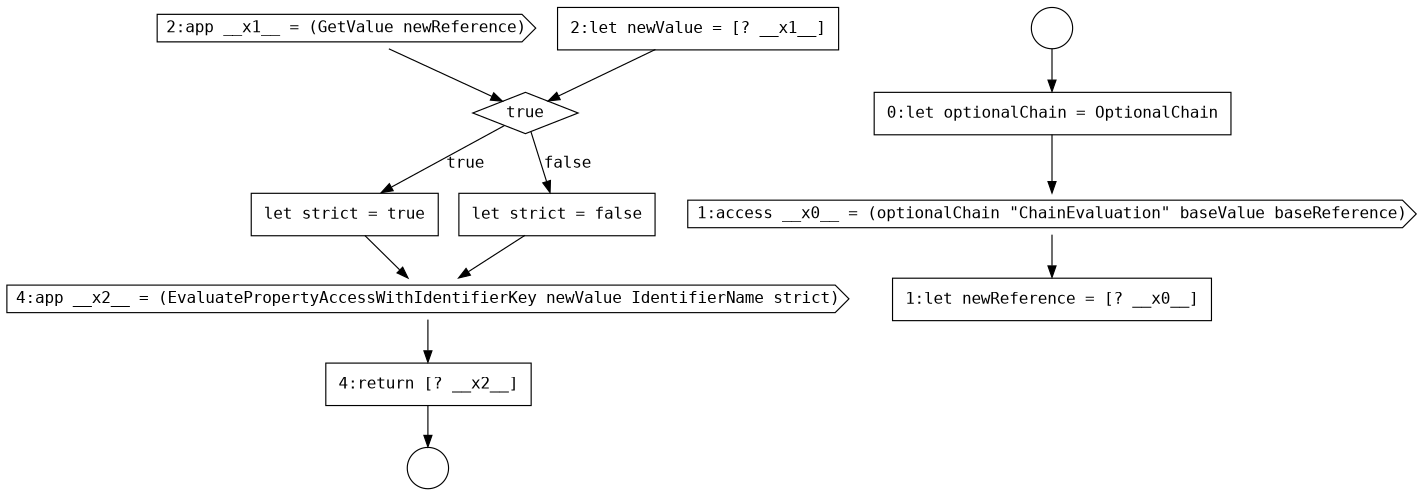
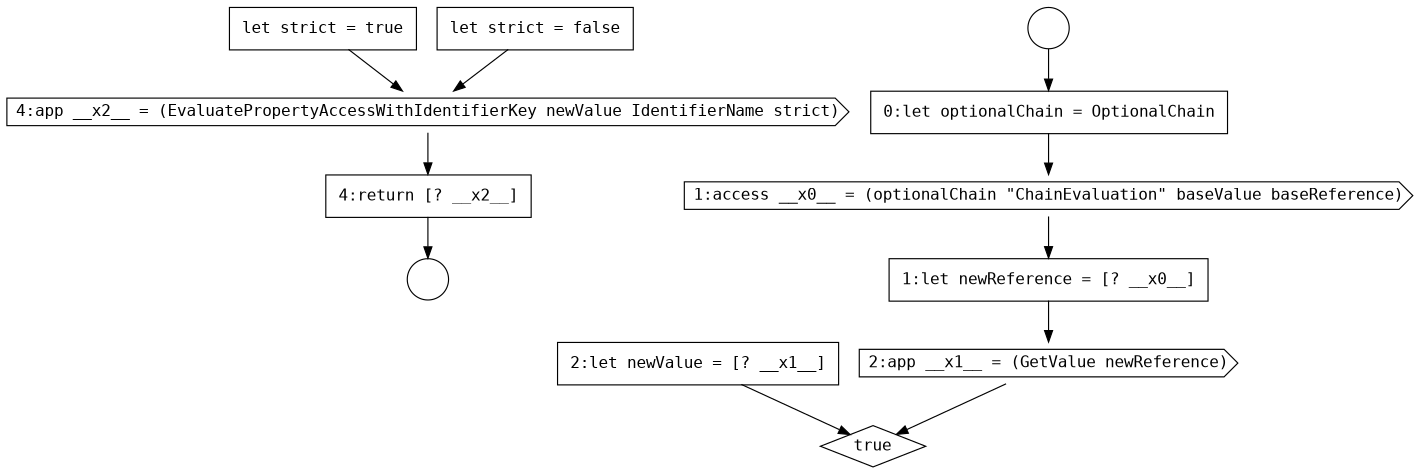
(448, 156) -> none
(539, 157) -> none
none -> (1049, 316)
